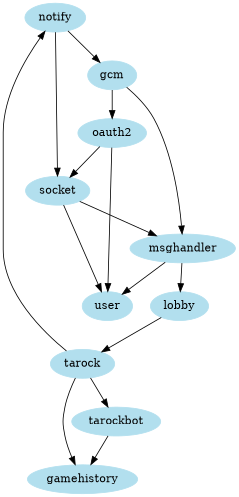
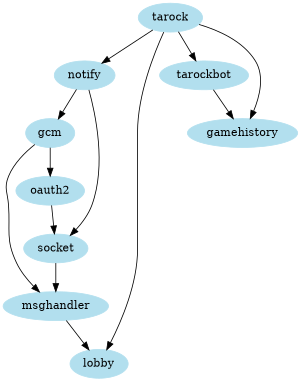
(107, 306) -> none
(135, 333) -> (138, 188)
